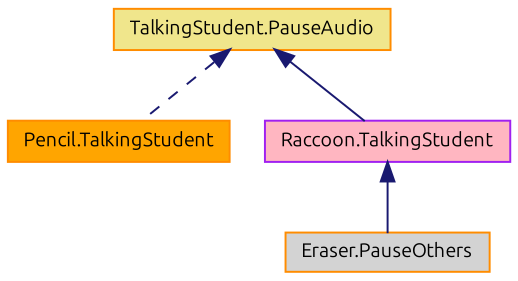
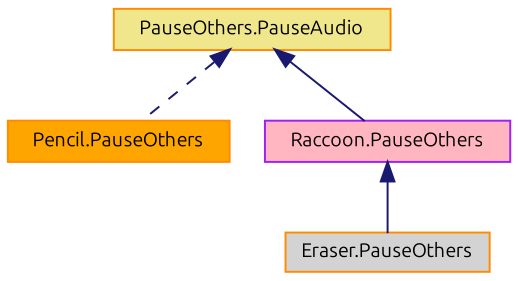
(252, 29) -> (252, 29)
(119, 141) -> (119, 141)
(388, 141) -> (388, 141)
